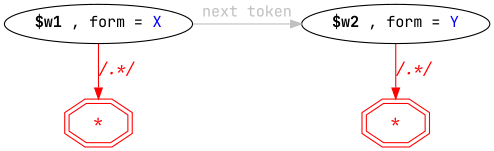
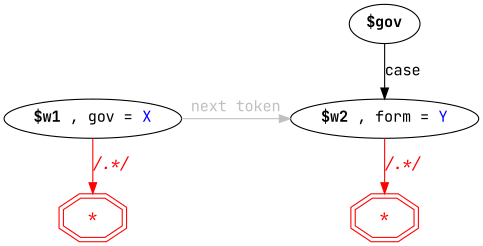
(107, 22) -> (102, 117)
none -> (385, 24)
